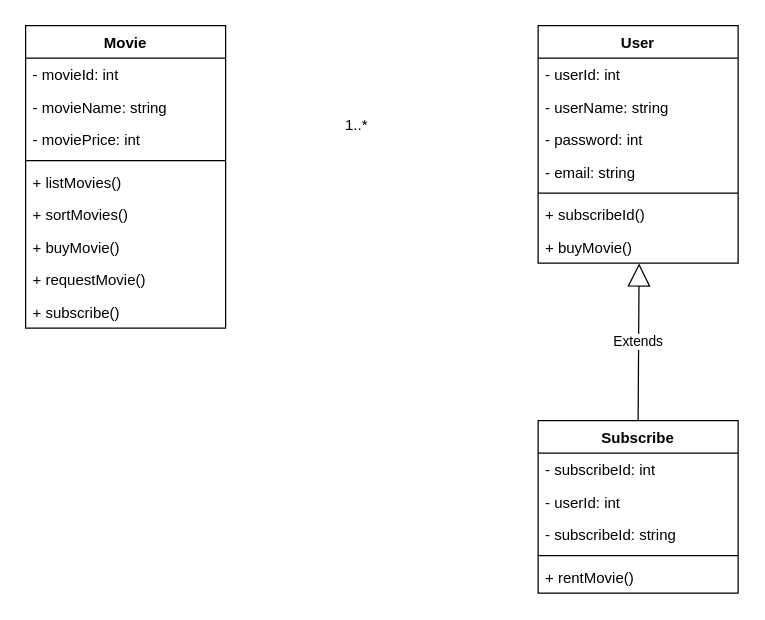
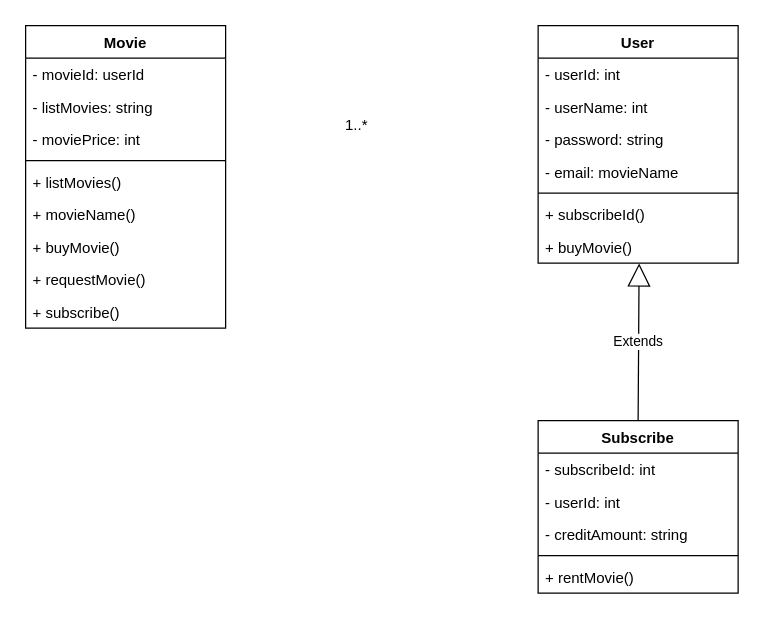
(82, 75) -> (96, 75)
(103, 108) -> (103, 108)
(613, 108) -> (600, 108)
(600, 140) -> (613, 140)
(596, 173) -> (609, 173)
(87, 215) -> (83, 215)
(623, 535) -> (628, 535)
